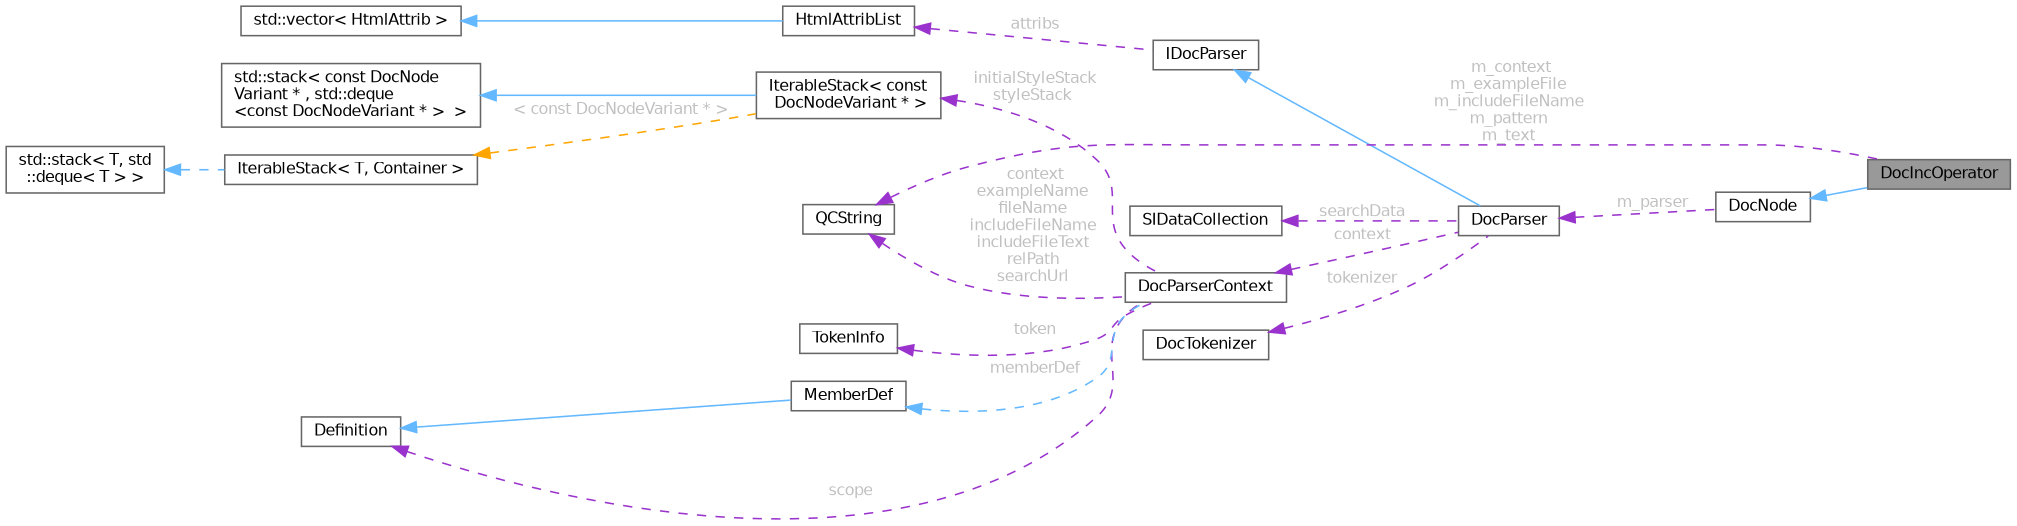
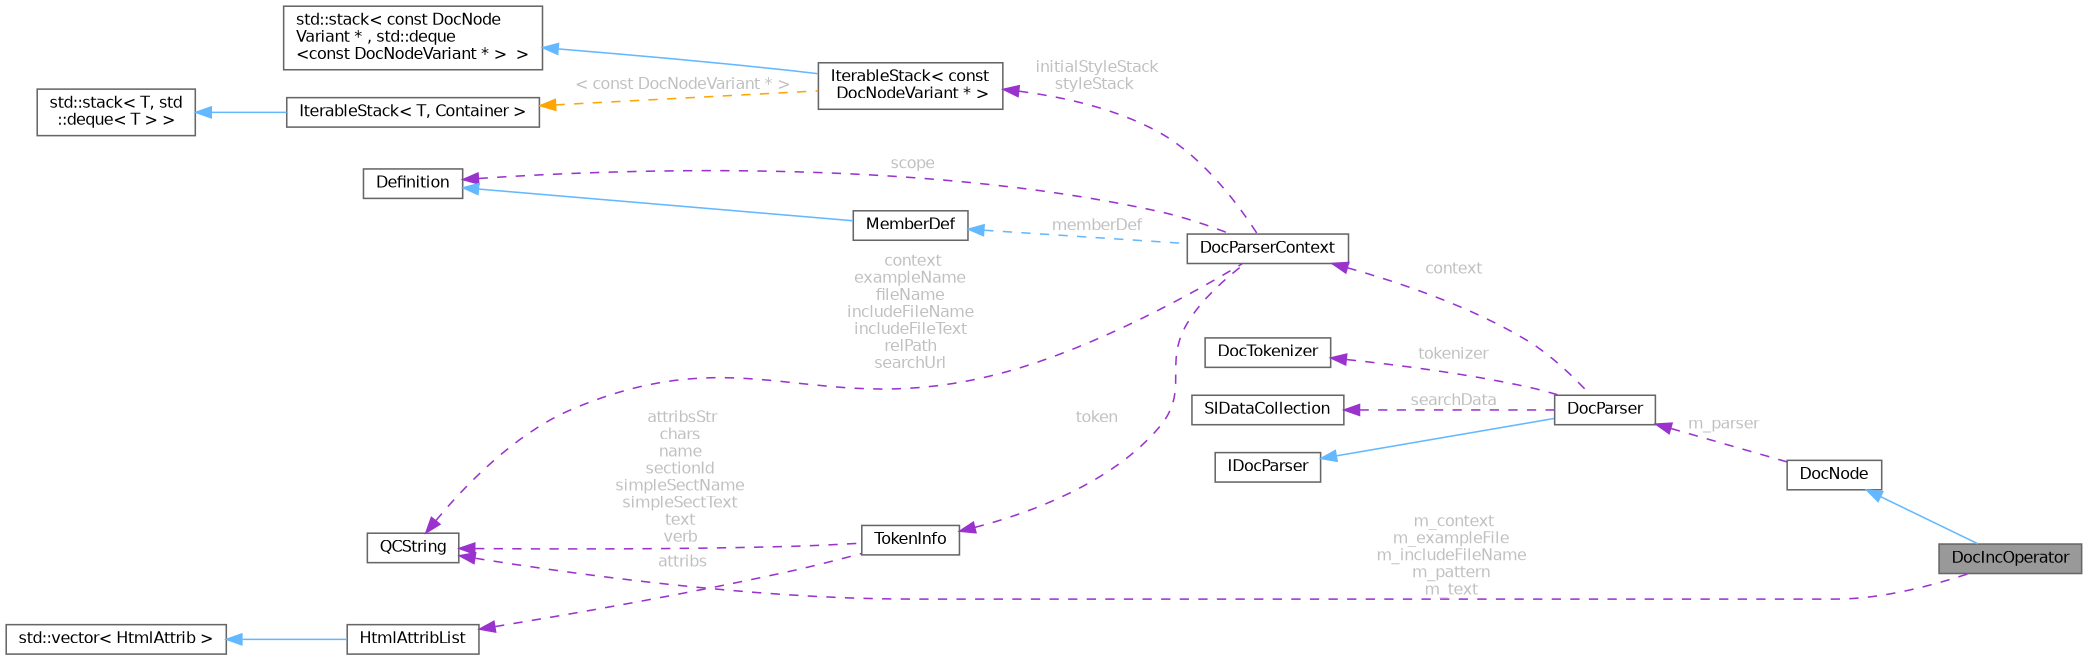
(1042, 39) -> (670, 596)
(203, 170) -> (249, 112)
none -> (668, 549)
